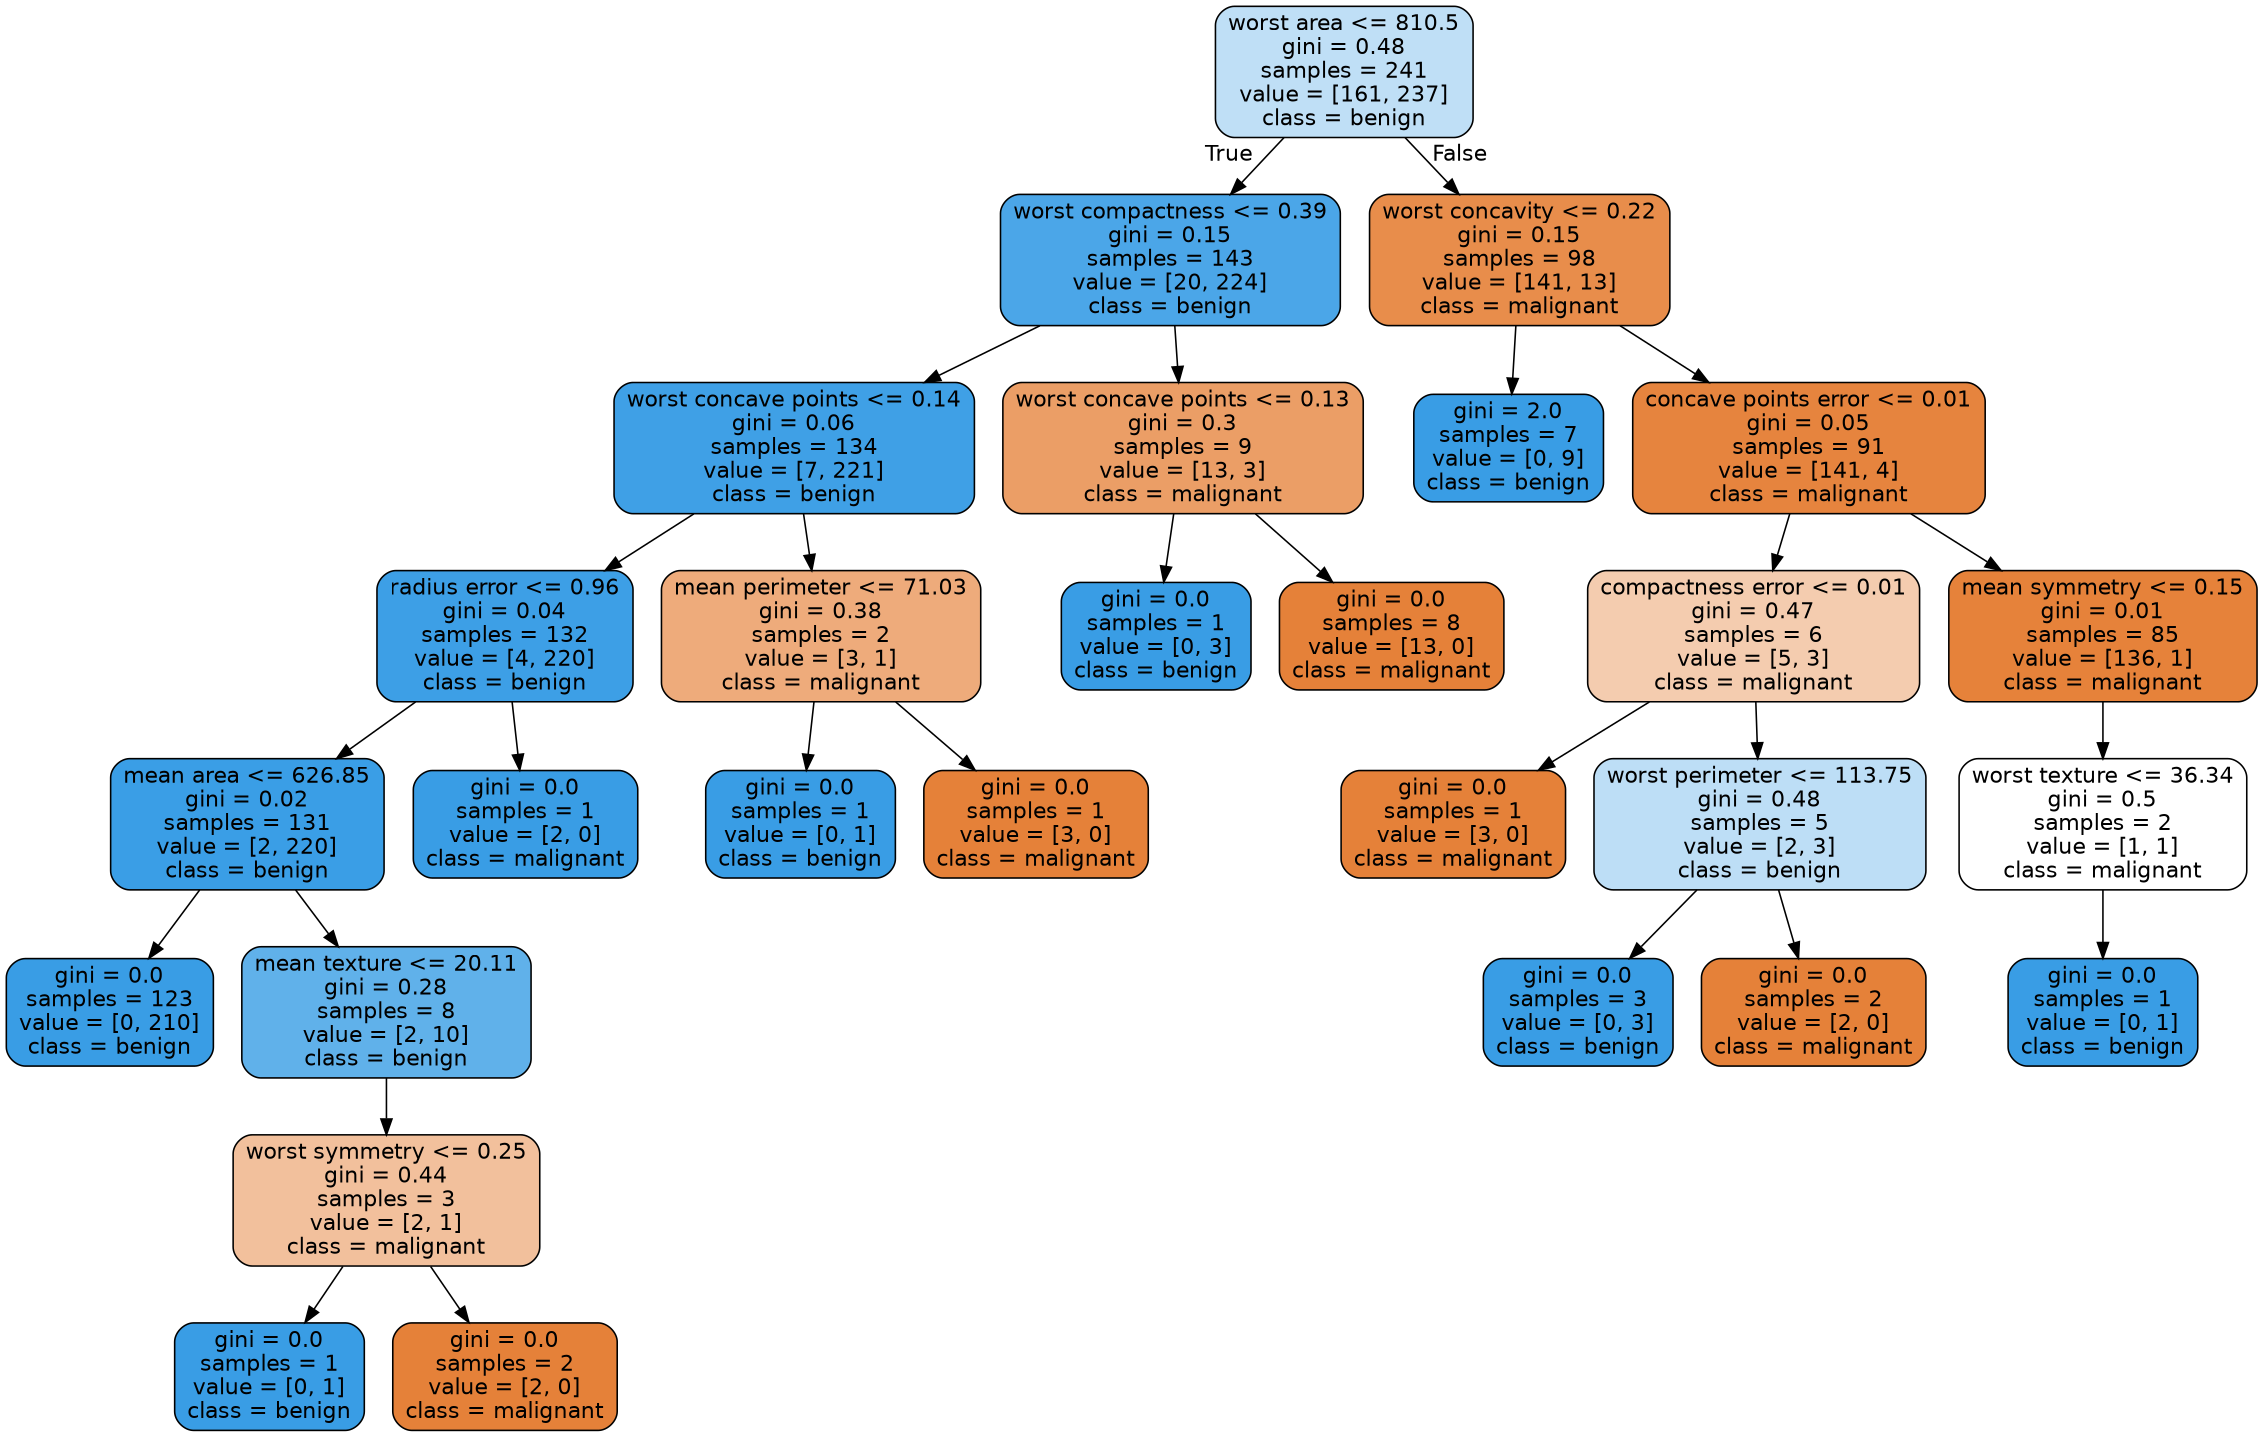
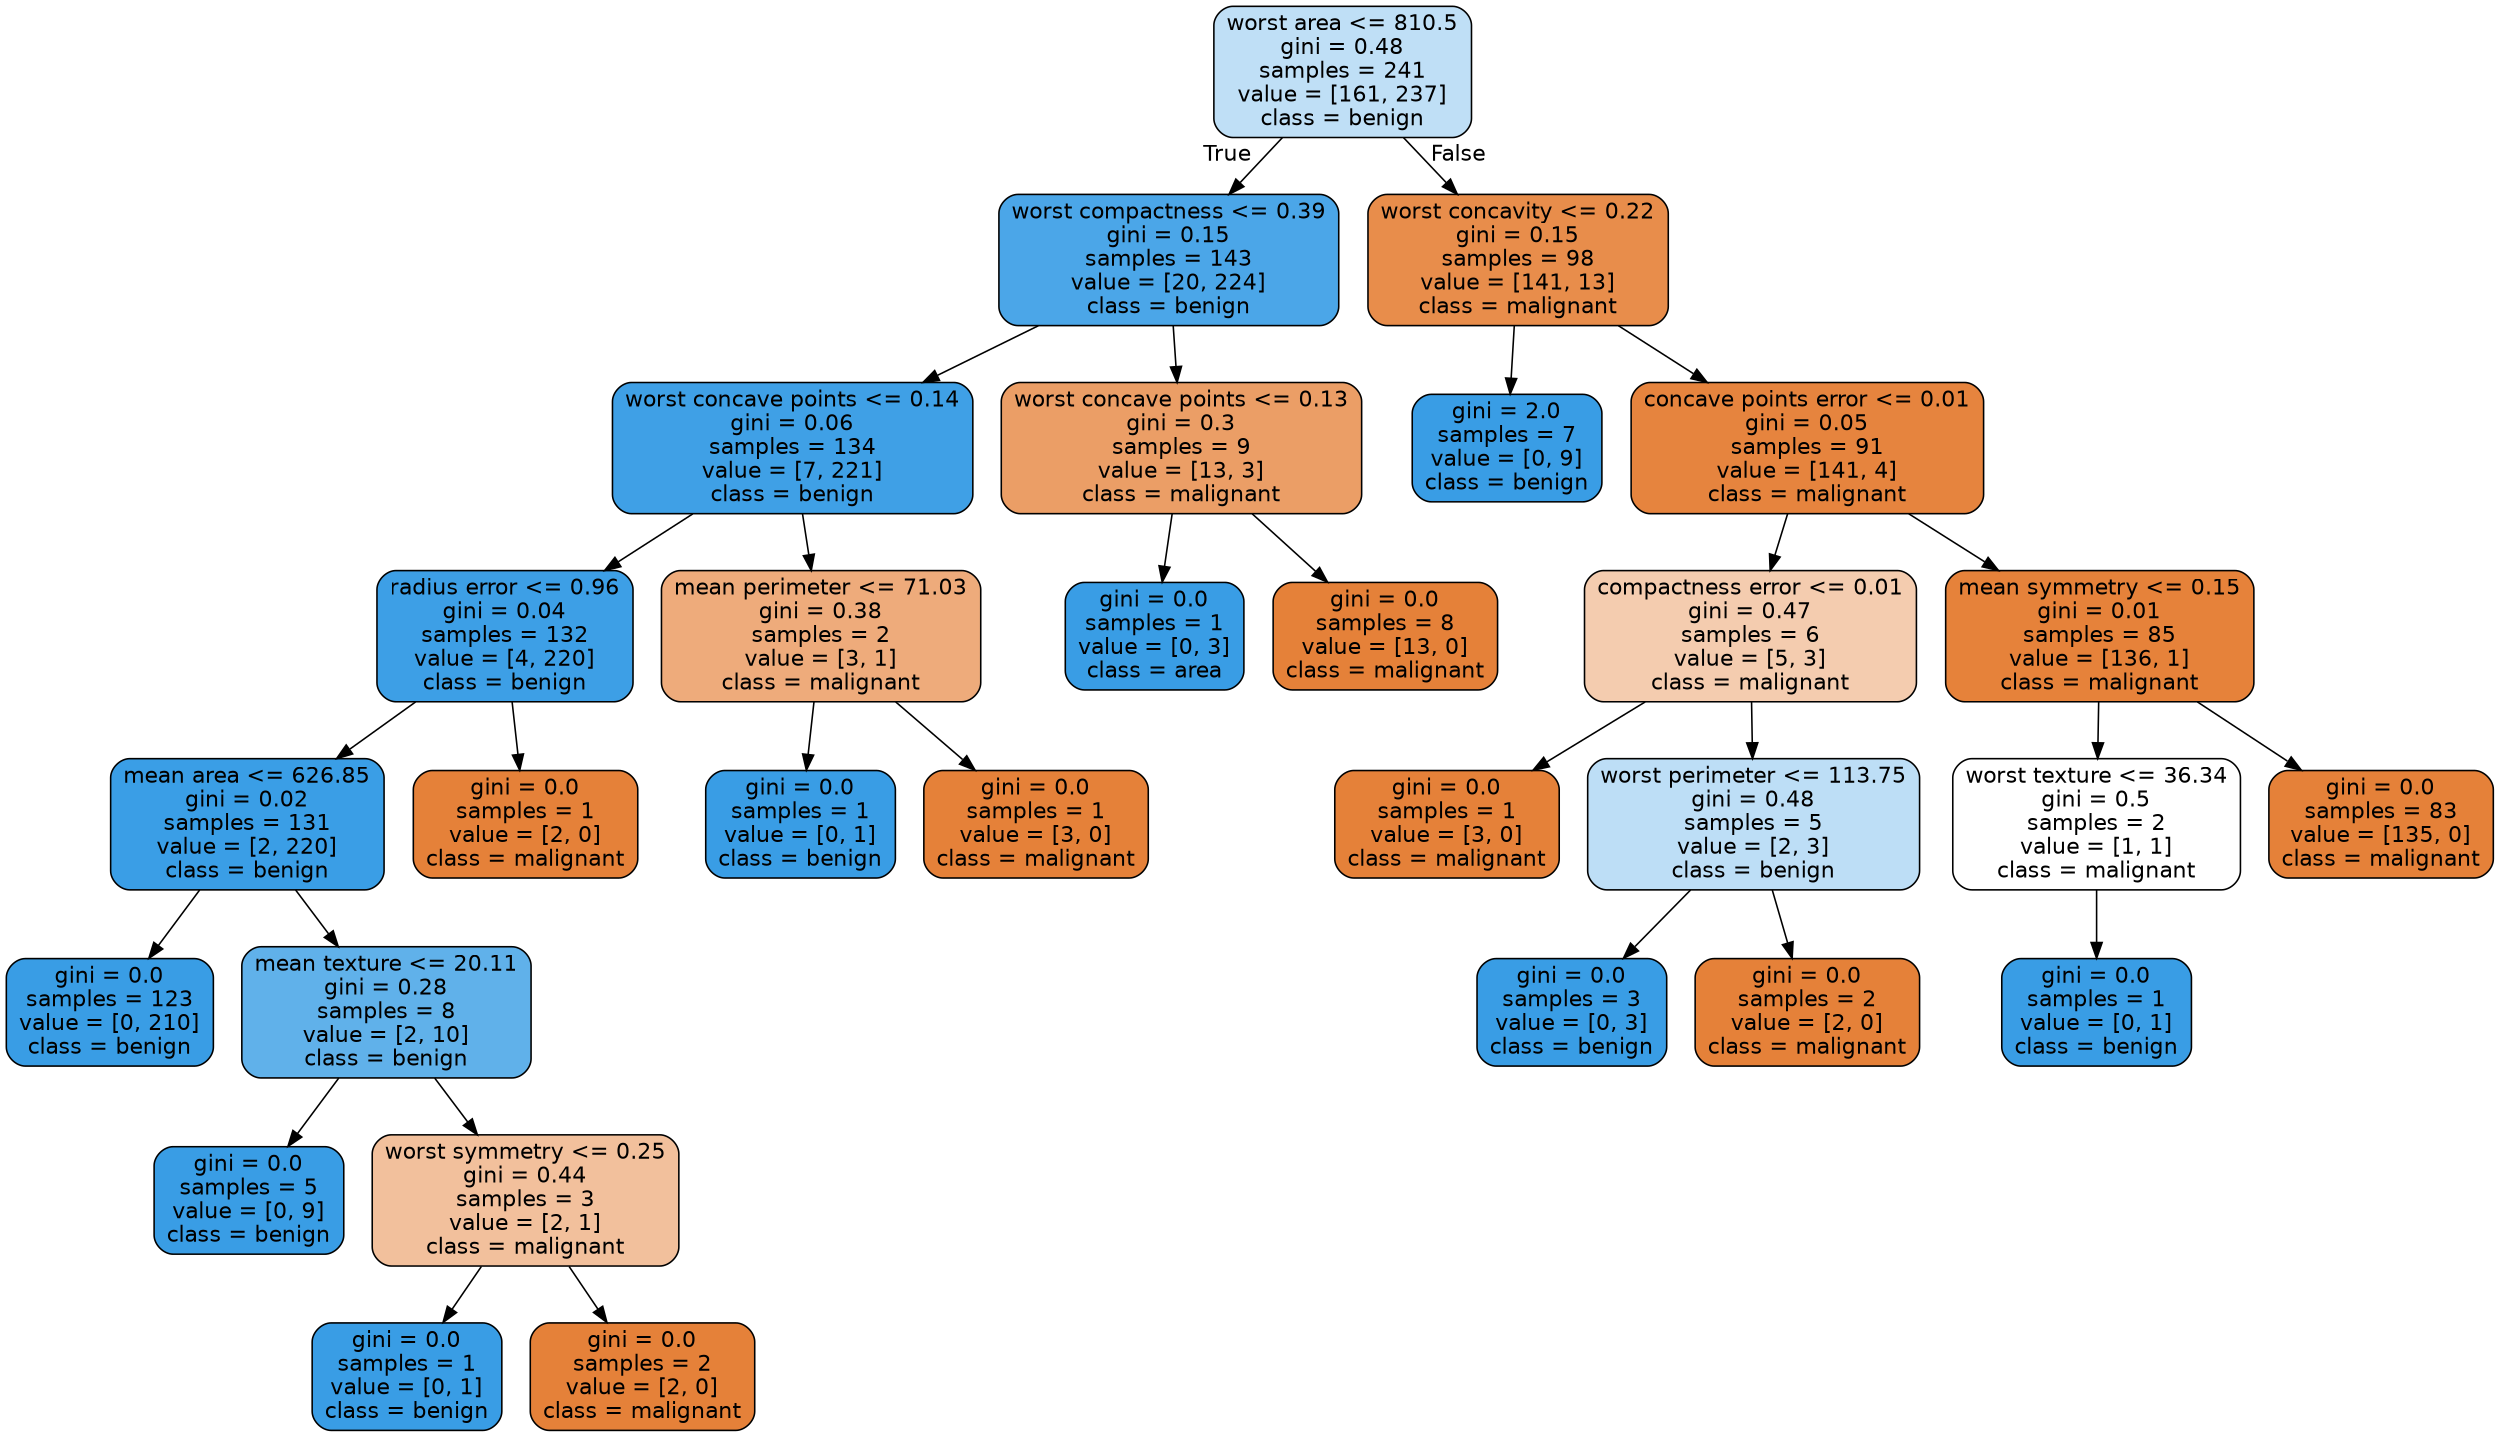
(1156, 636) -> (1155, 636)
(526, 824) -> (526, 824)
none -> (2381, 824)
none -> (249, 1200)
